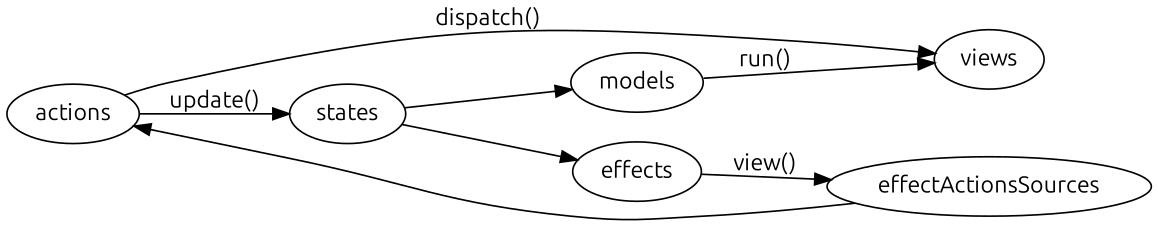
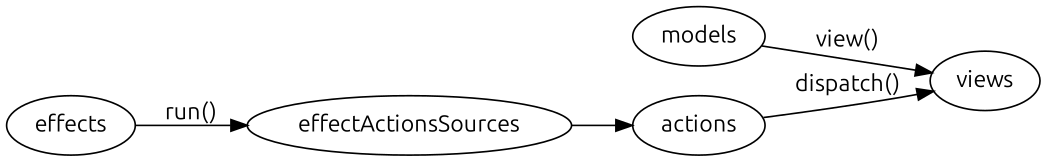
(765, 60) -> (848, 40)
(348, 114) -> none
(765, 164) -> (191, 113)
